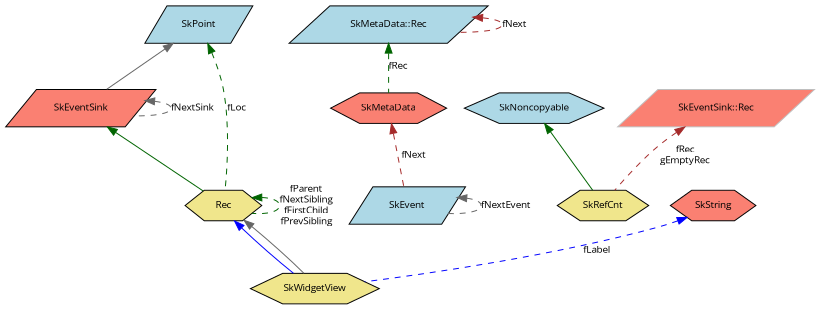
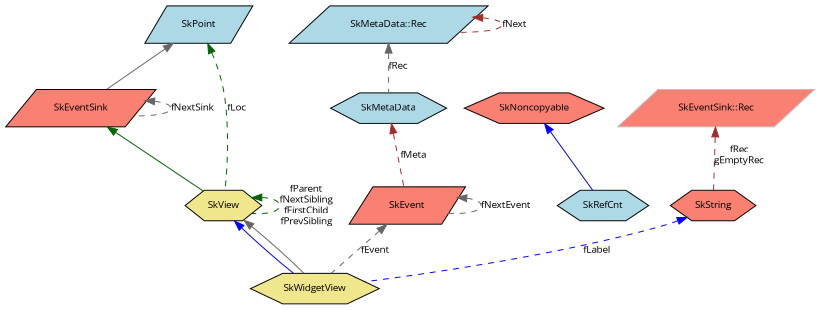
(389, 73) -> (389, 73)
(389, 108) -> (389, 108)
(534, 108) -> (534, 108)
(414, 155) -> (414, 155)
(644, 159) -> (714, 164)
(572, 161) -> (572, 161)
(223, 206) -> (223, 206)
(407, 206) -> (407, 206)
(603, 206) -> (603, 206)
none -> (355, 252)
